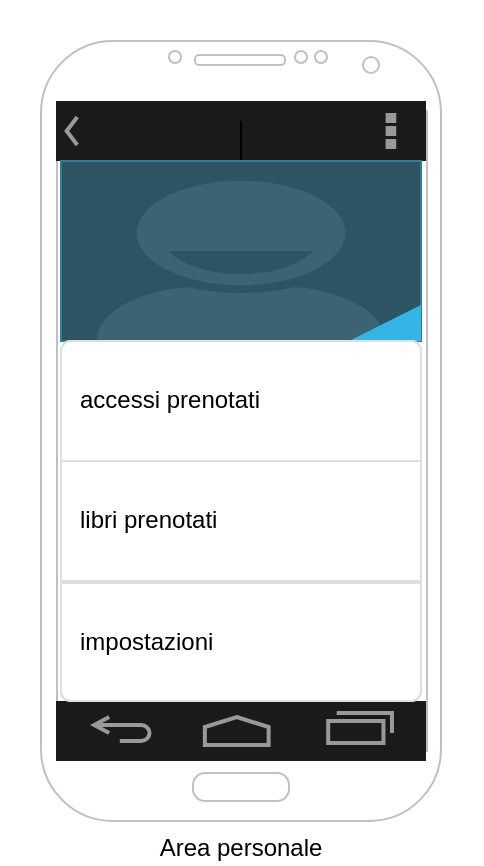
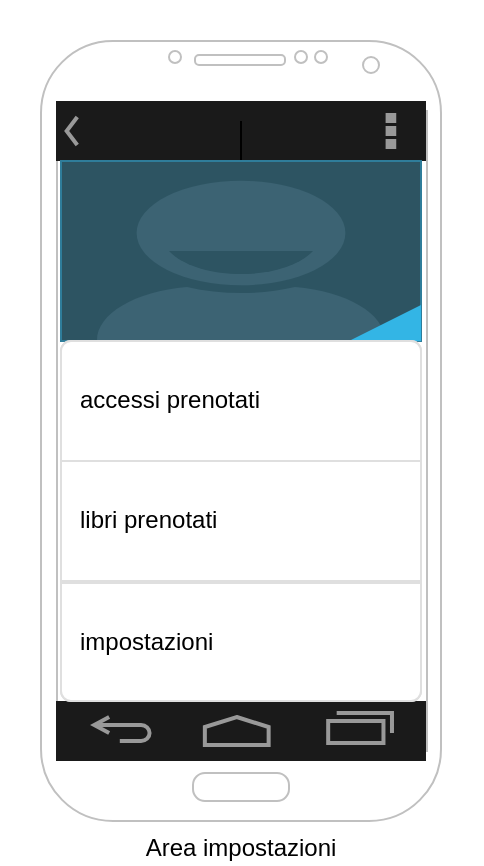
(242, 849) -> (242, 849)
